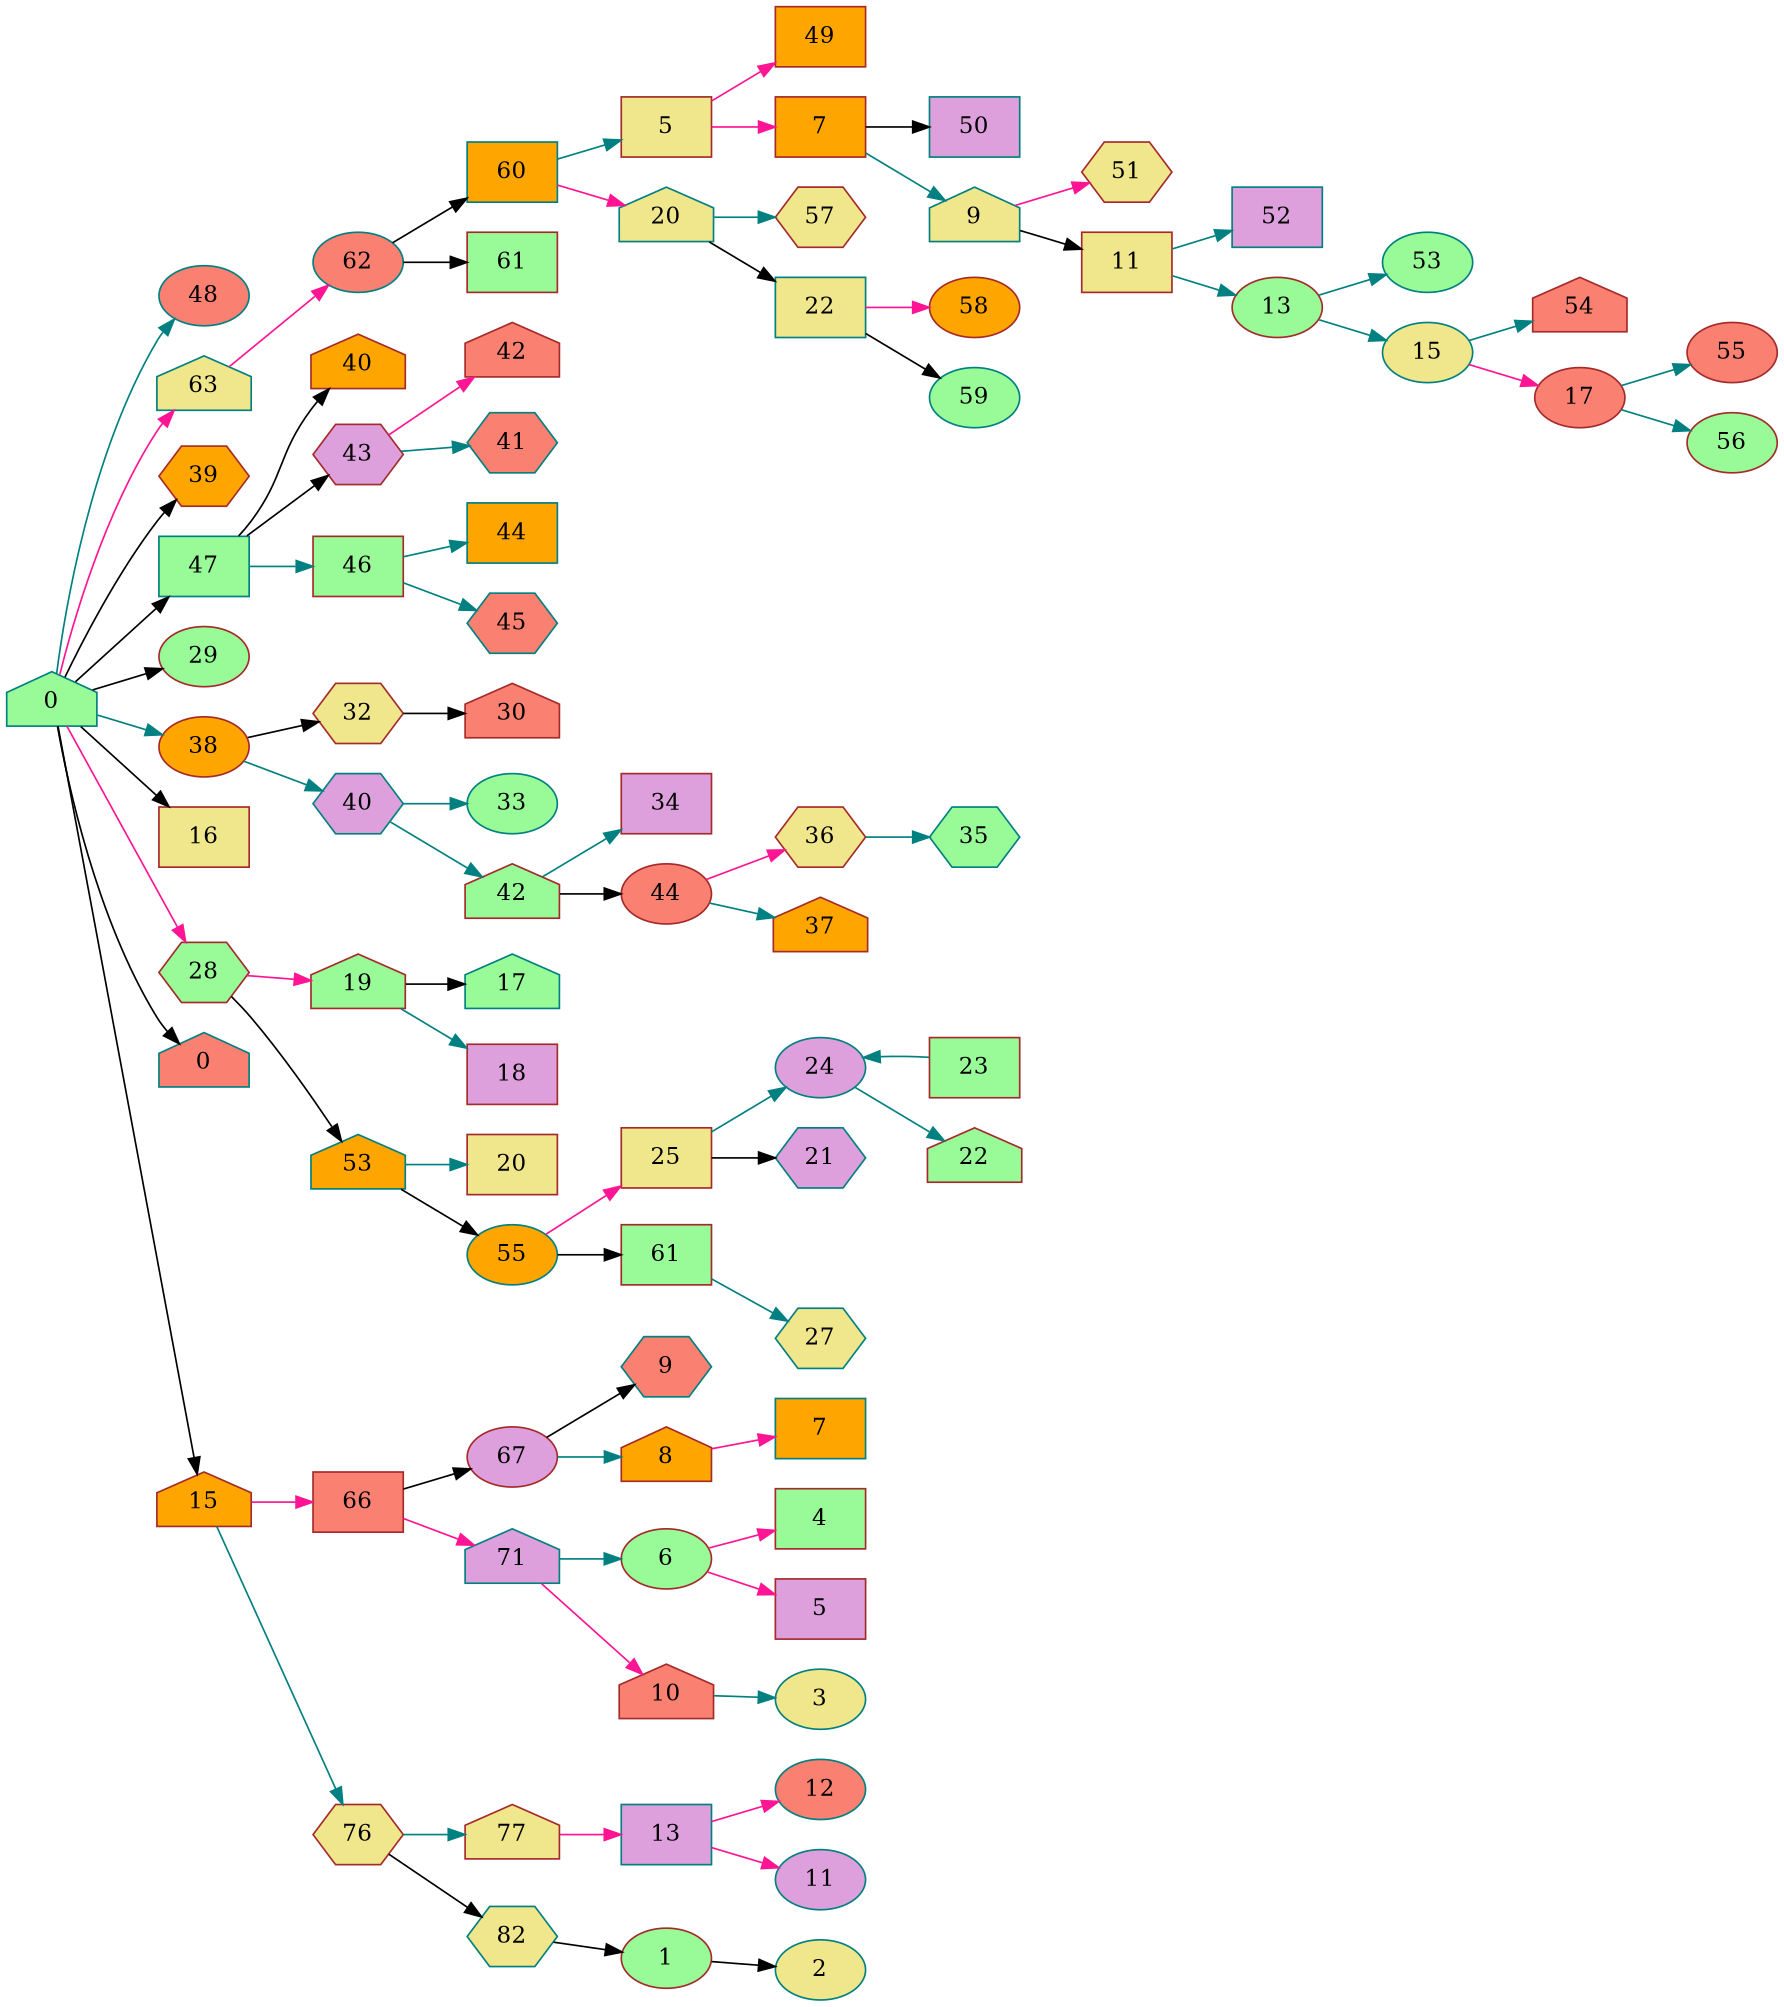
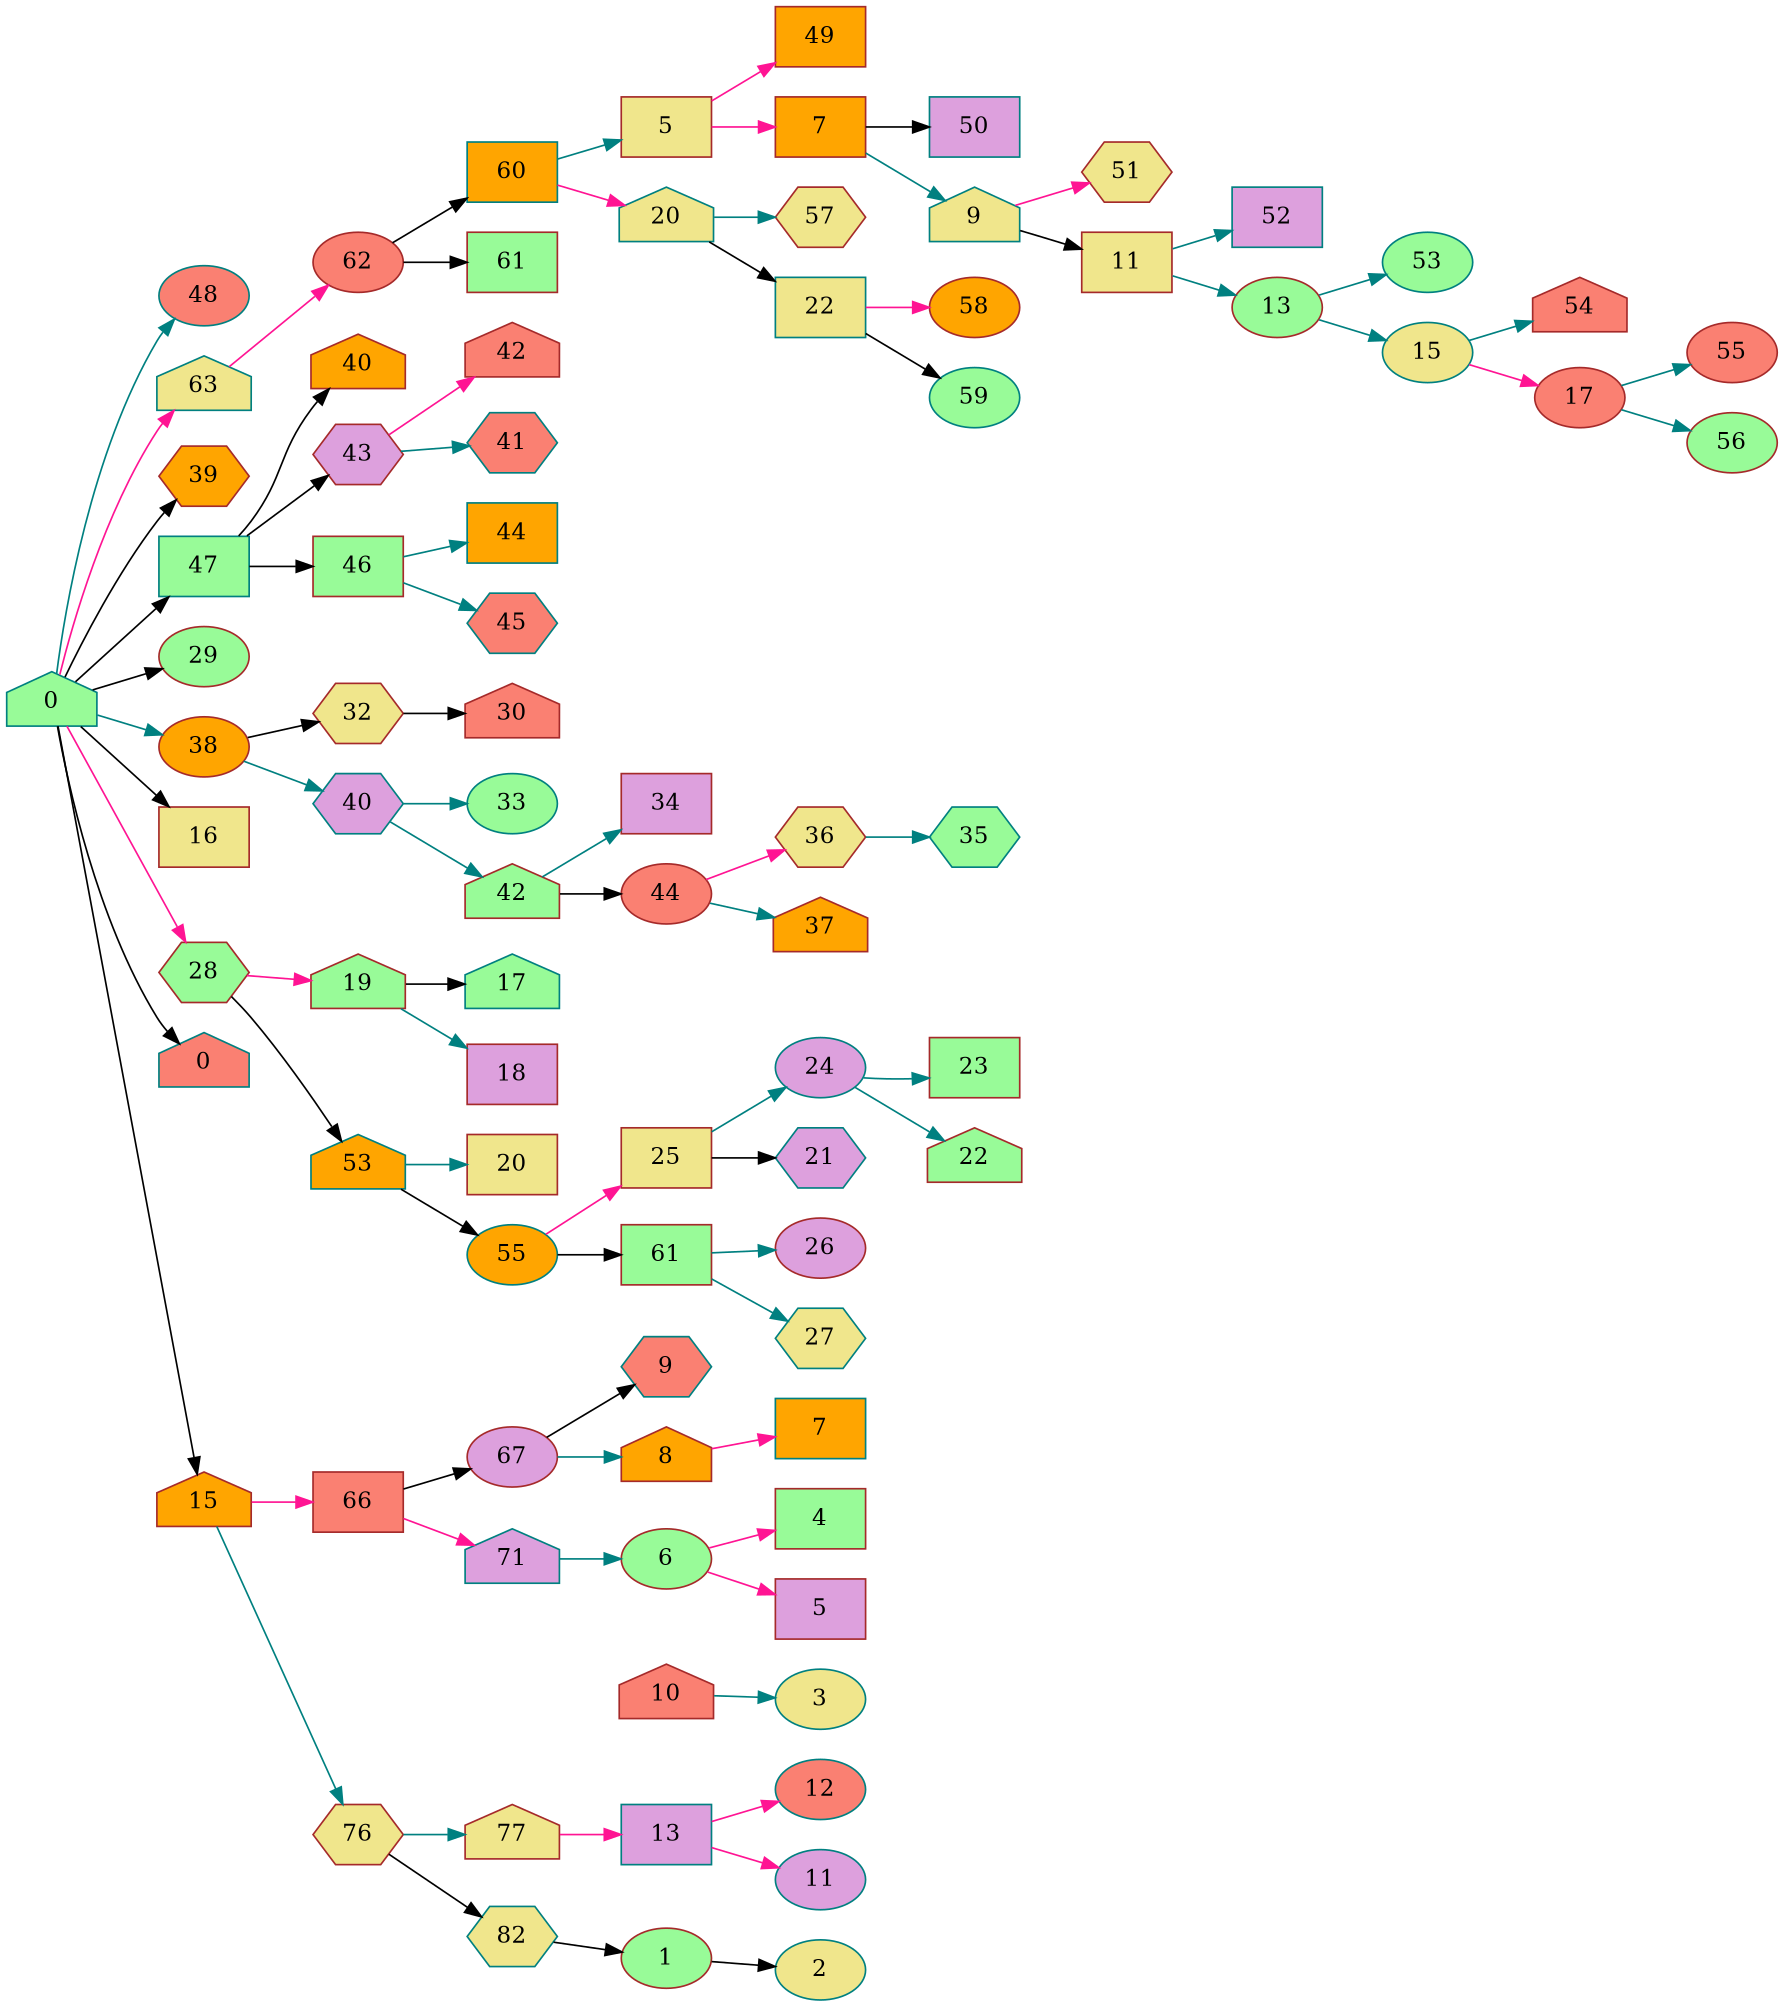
(358, 262) -> (358, 262)
(273, 566) -> (273, 566)
(905, 1056) -> (888, 1079)
none -> (820, 1248)
(586, 1623) -> none
